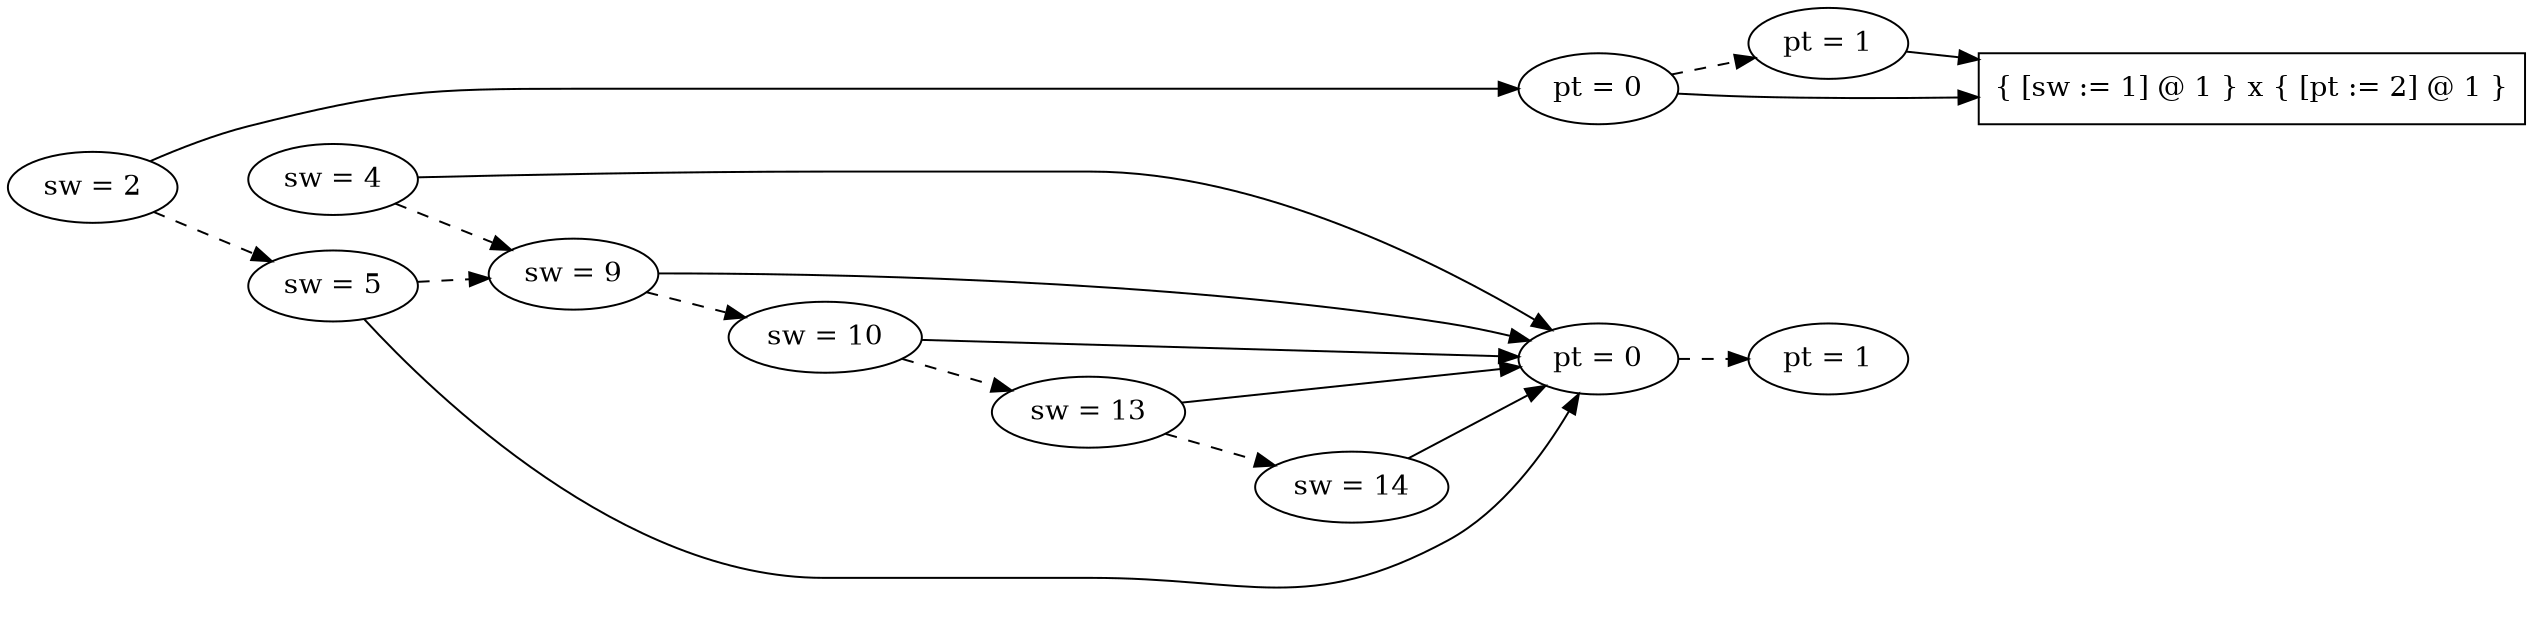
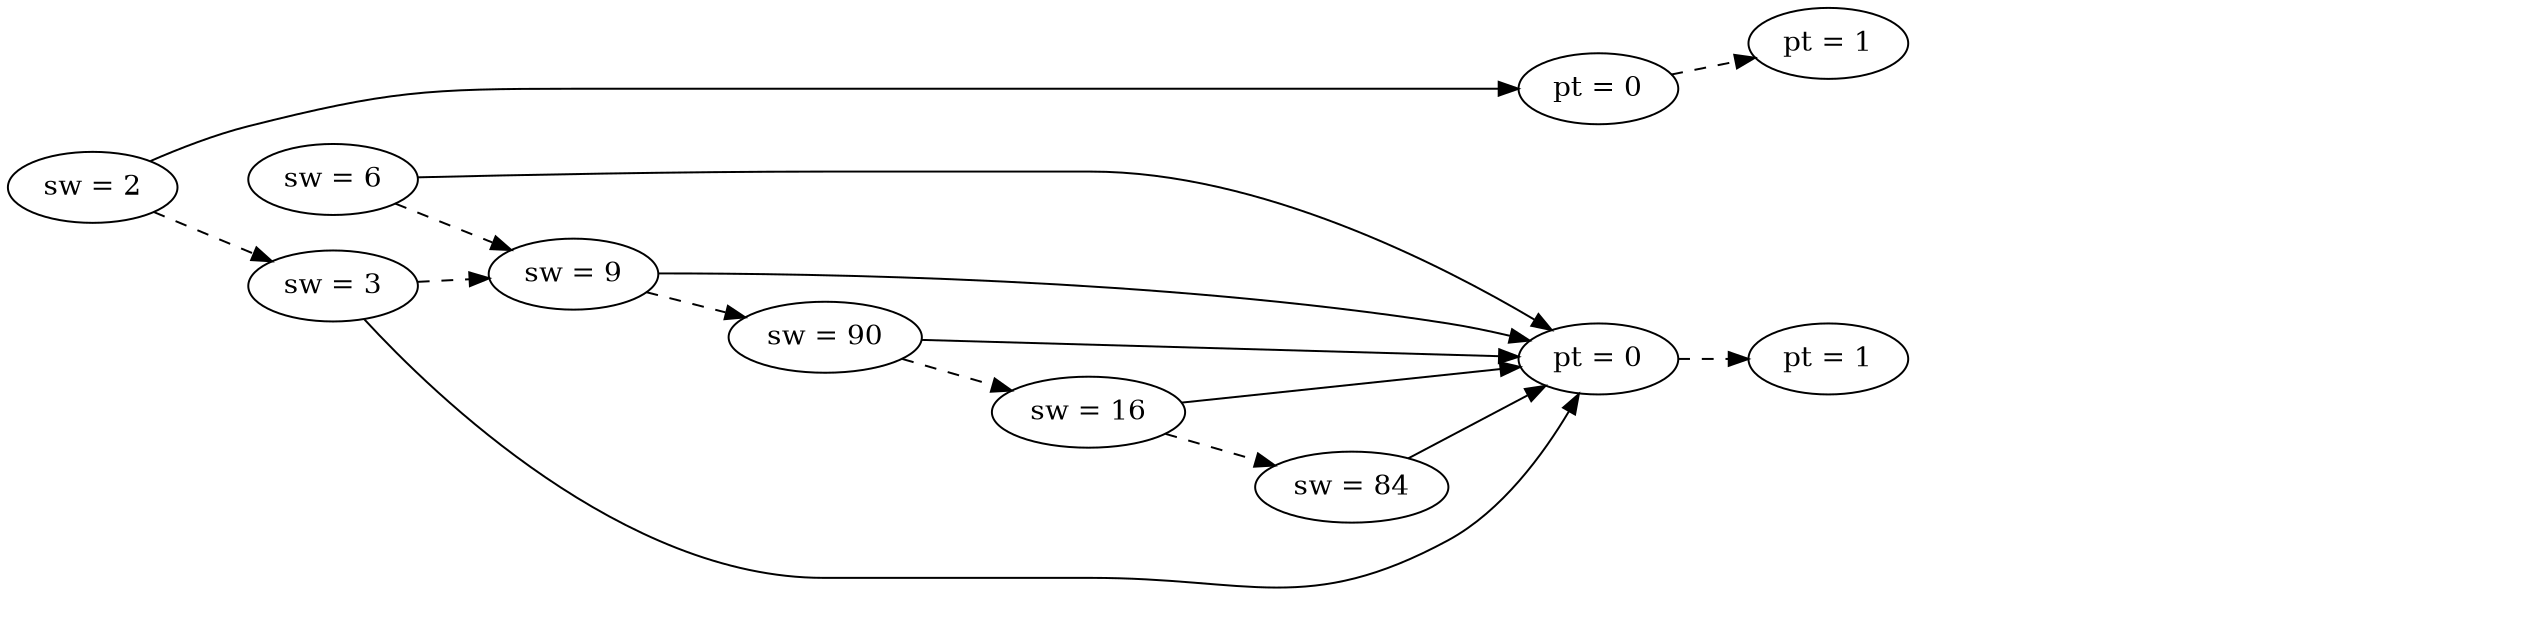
(2252, 89) -> none
(333, 179) -> (333, 179)
(333, 286) -> (333, 286)
(825, 337) -> (825, 337)
(1089, 412) -> (1089, 412)
(1352, 487) -> (1352, 487)
